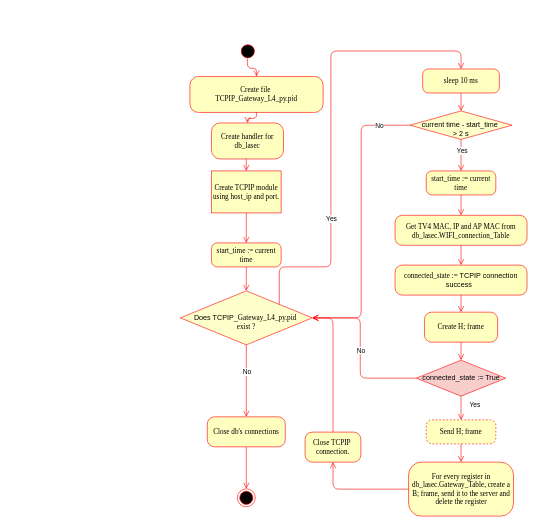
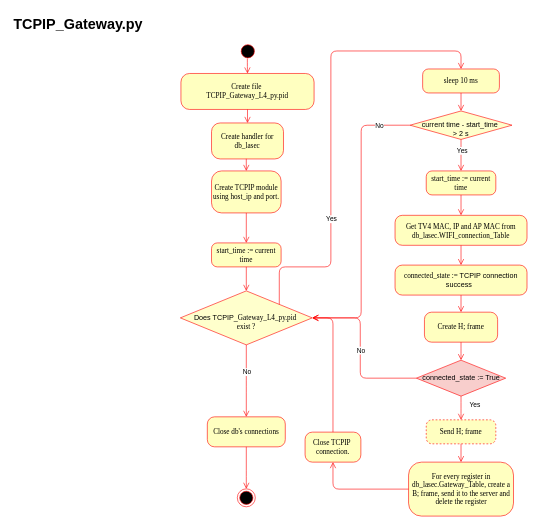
none -> (108, 27)
(257, 95) -> (248, 92)
(246, 192) -> (246, 192)
